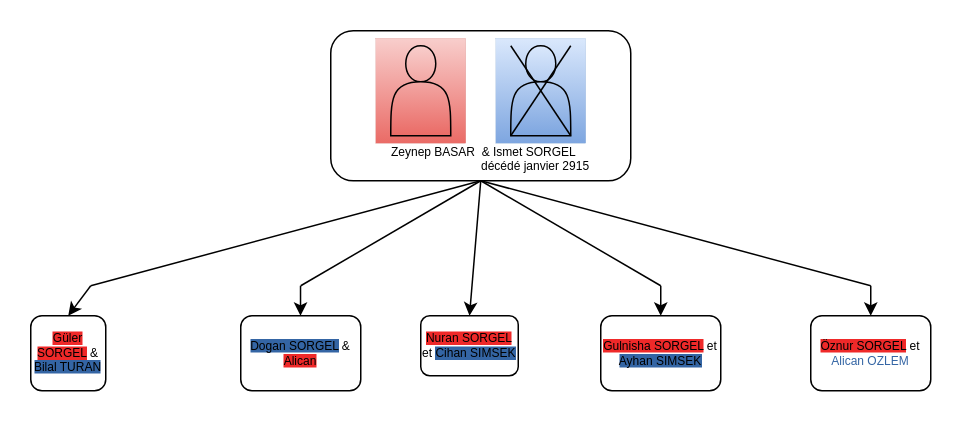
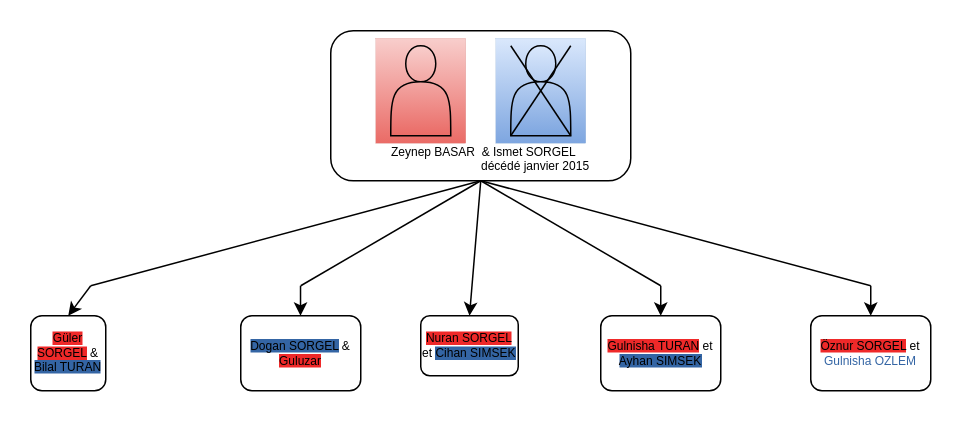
(481, 106) -> (481, 106)
(301, 353) -> (301, 353)
(661, 353) -> (661, 353)
(871, 353) -> (871, 353)
